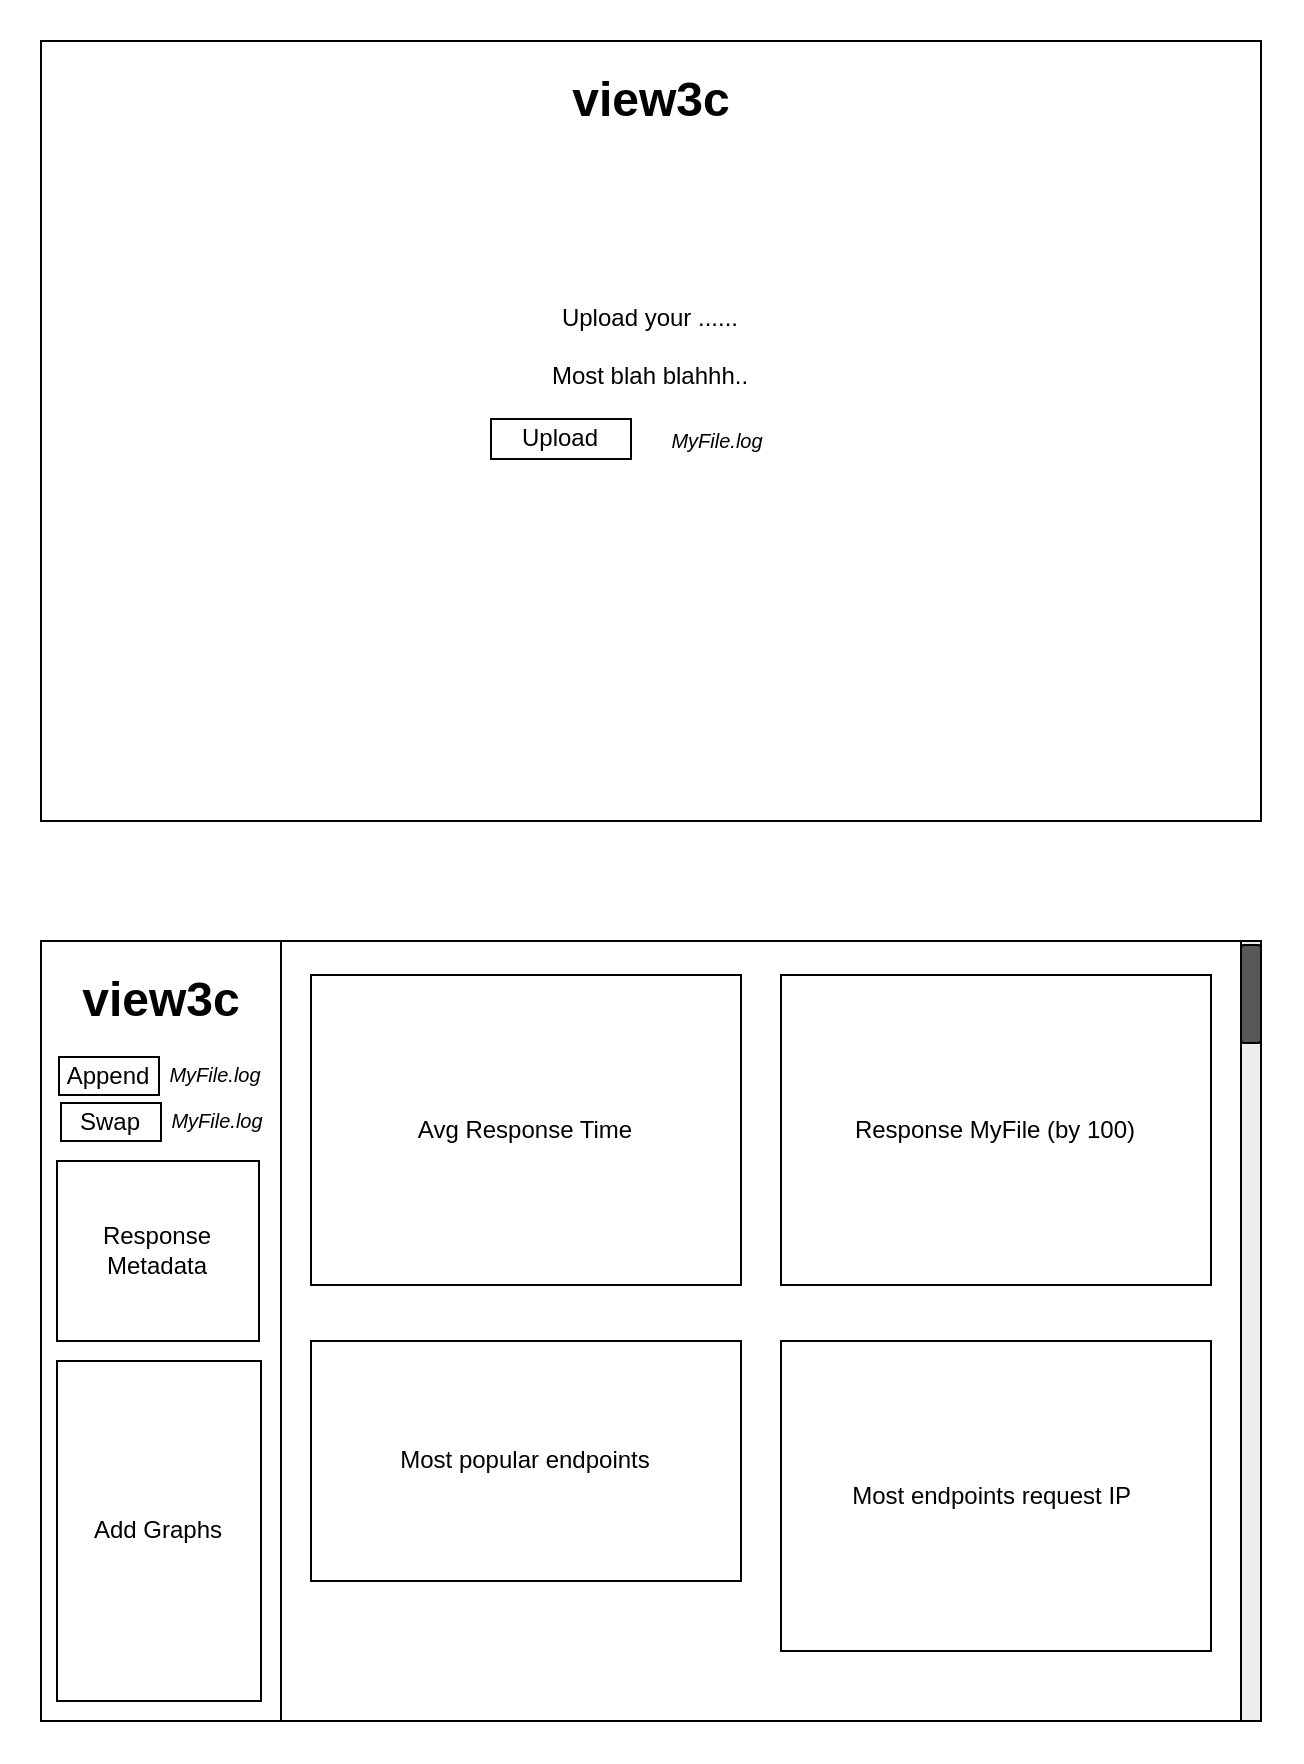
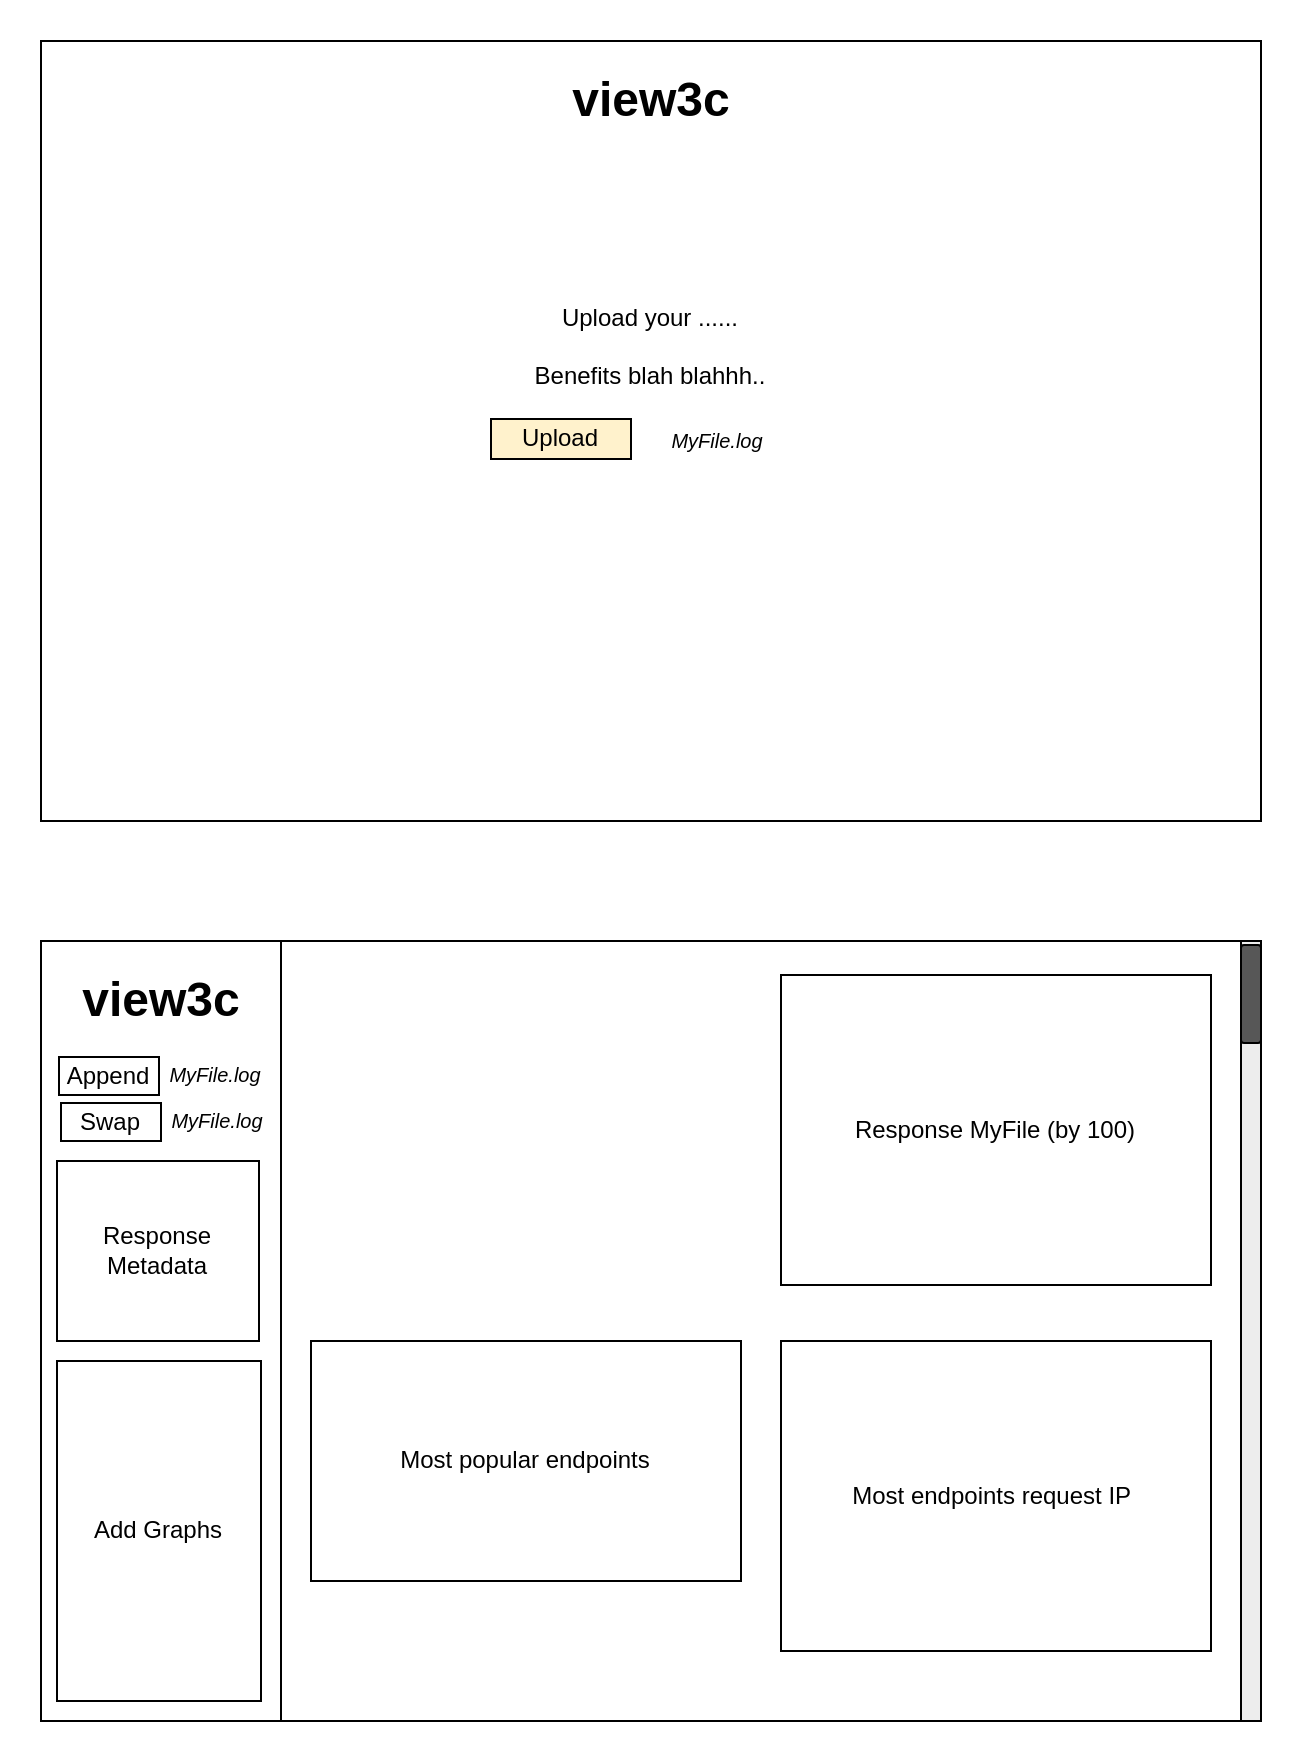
(651, 361) -> (651, 361)
(561, 439) -> (561, 439)
(526, 1130) -> none
